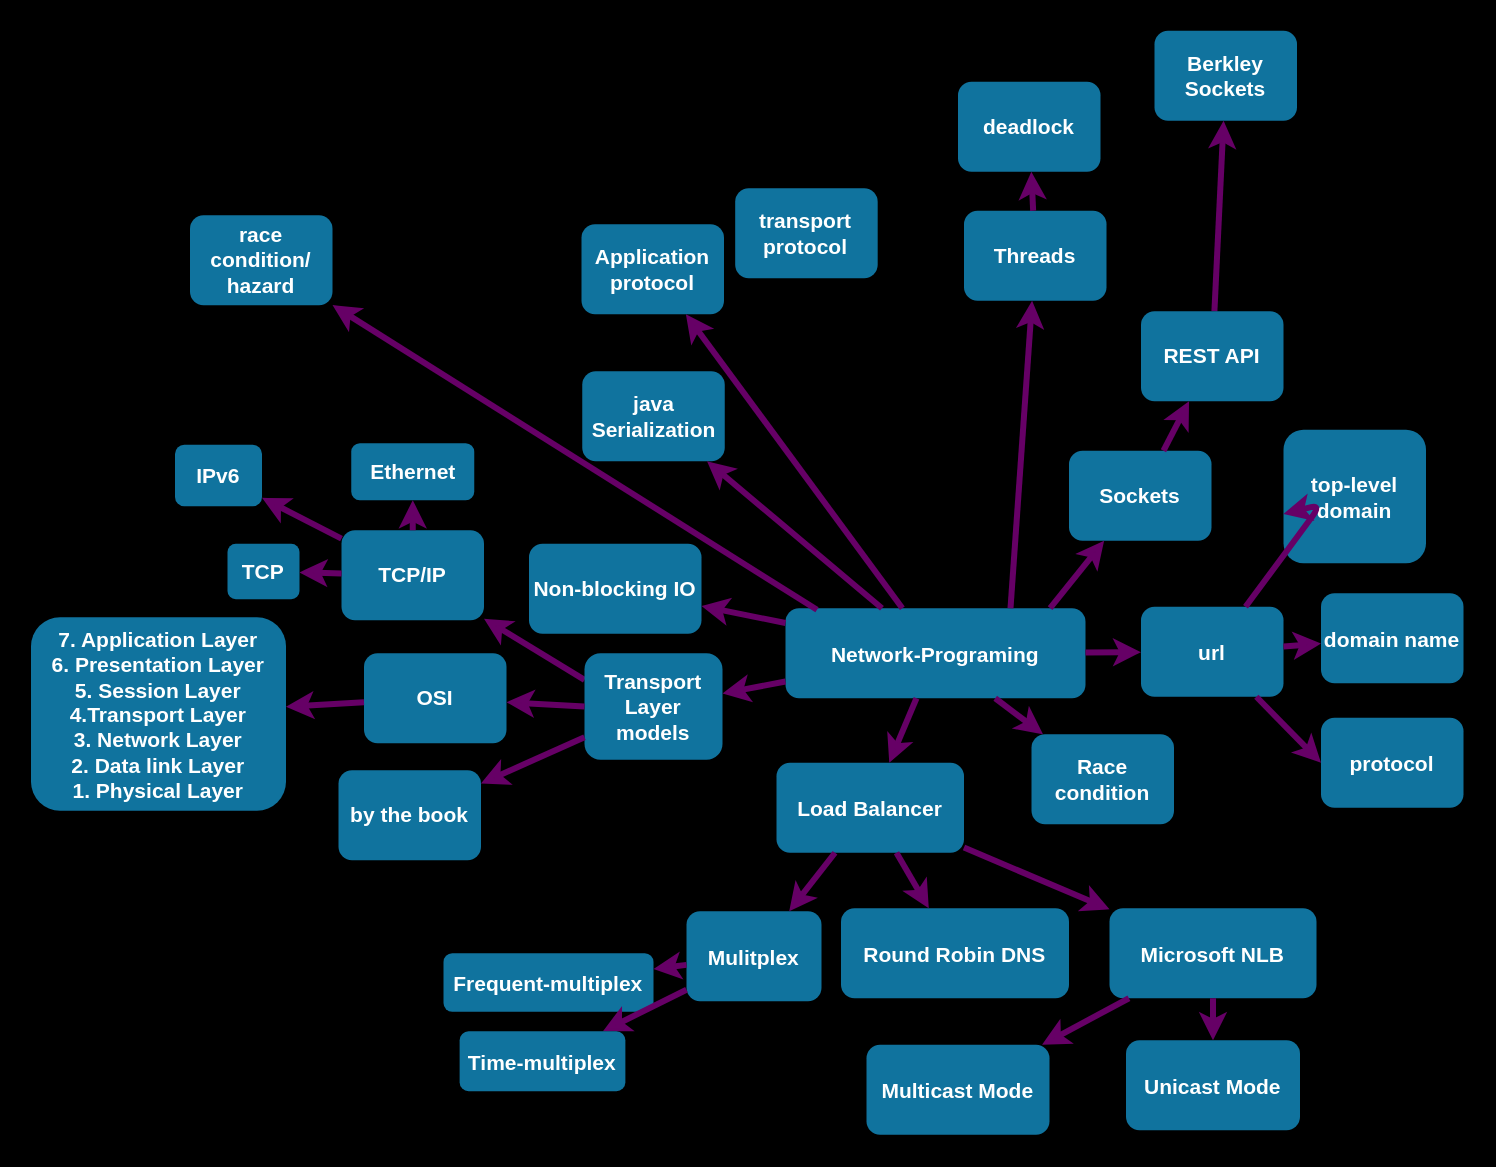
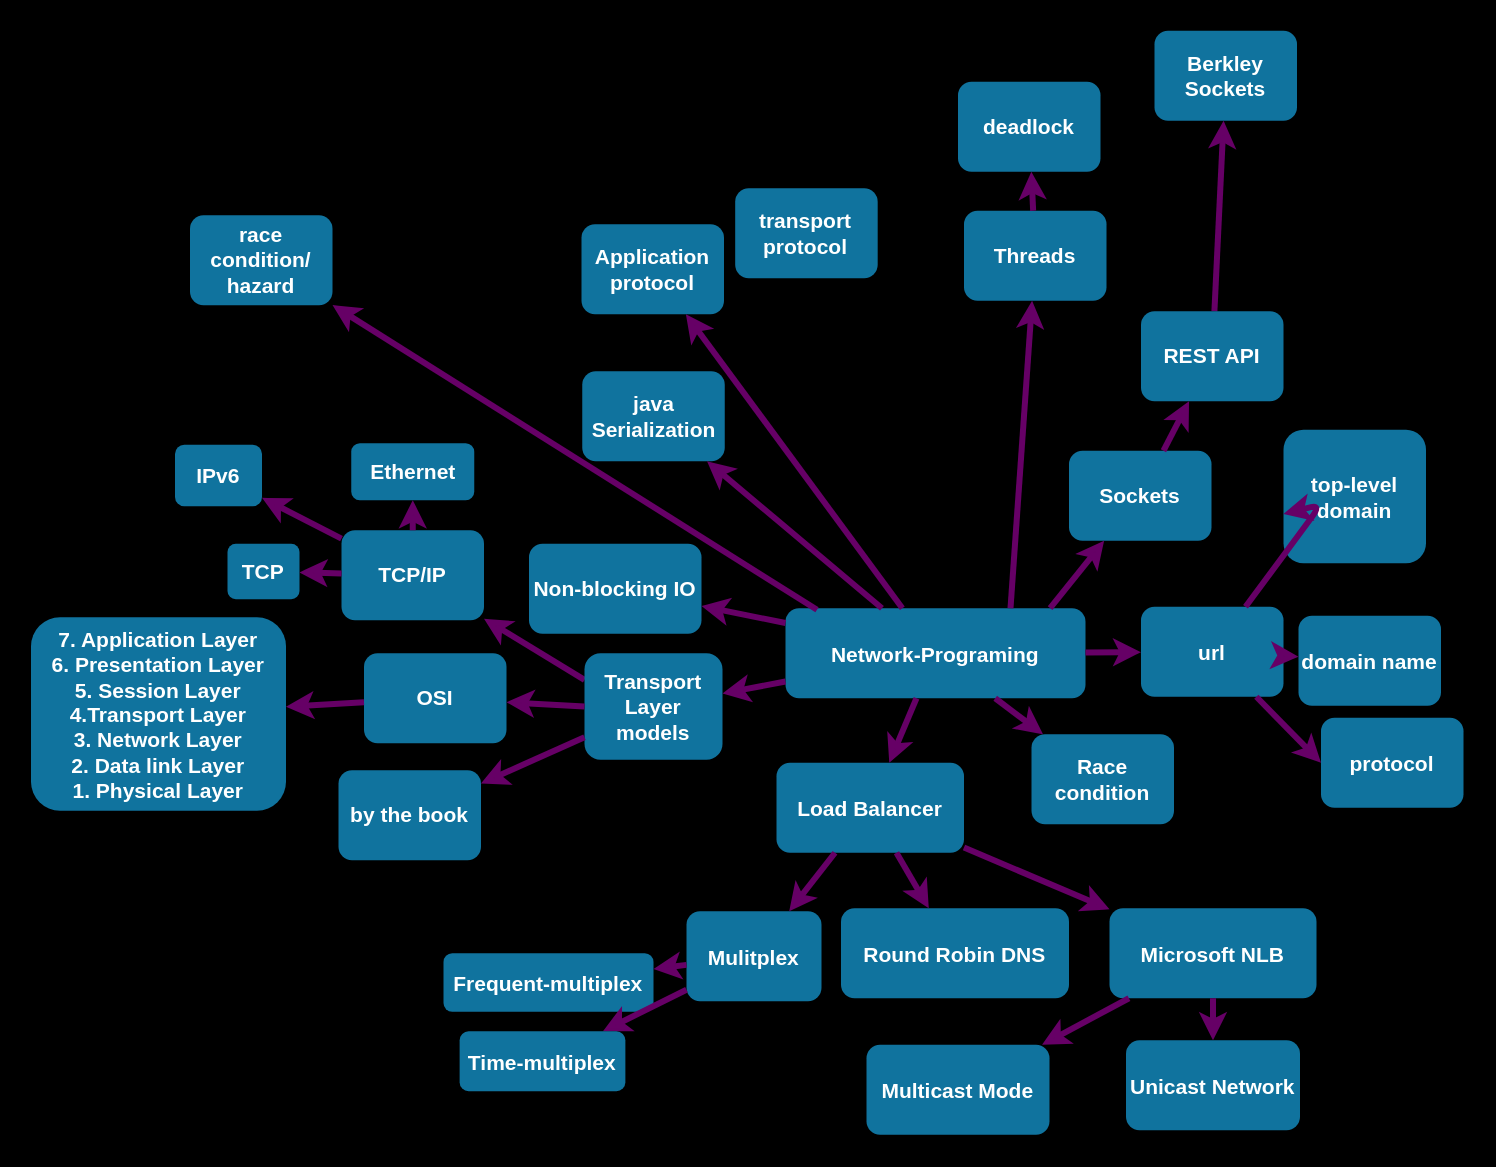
(1392, 638) -> (1370, 661)
(1212, 1087) -> (1212, 1087)
